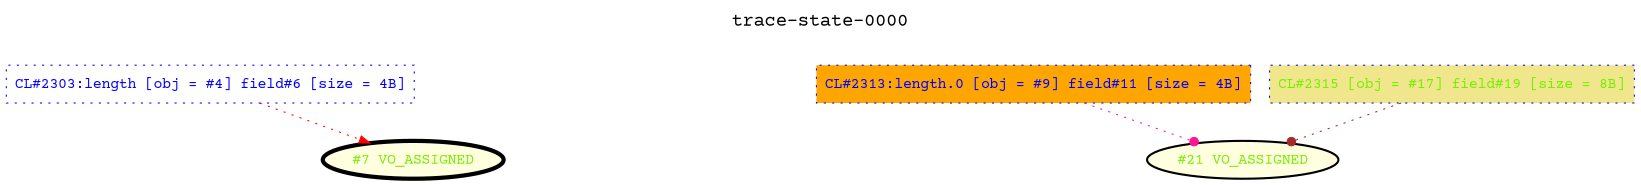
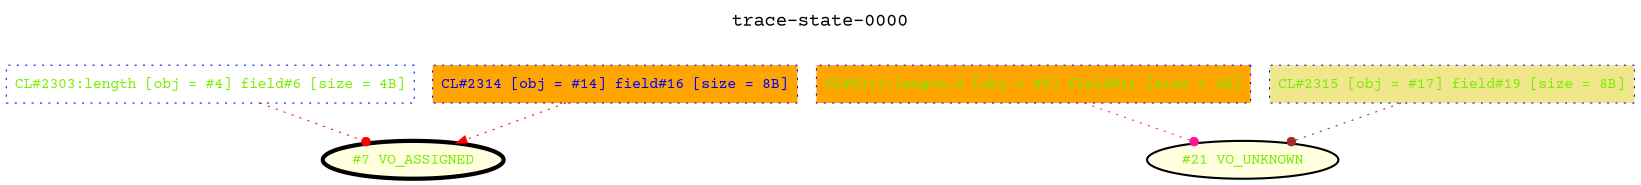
(210, 84) -> (210, 84)
none -> (615, 84)
(1034, 84) -> (1034, 84)
(310, 121) -> (310, 121)
(1243, 160) -> (1243, 160)
